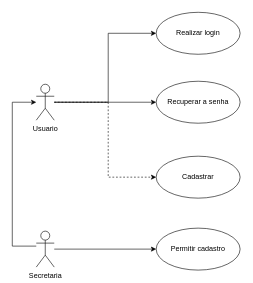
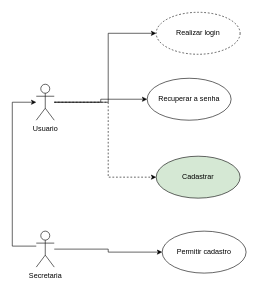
(198, 33) -> (198, 33)
(198, 102) -> (189, 99)
(198, 177) -> (198, 177)
(198, 249) -> (204, 252)
